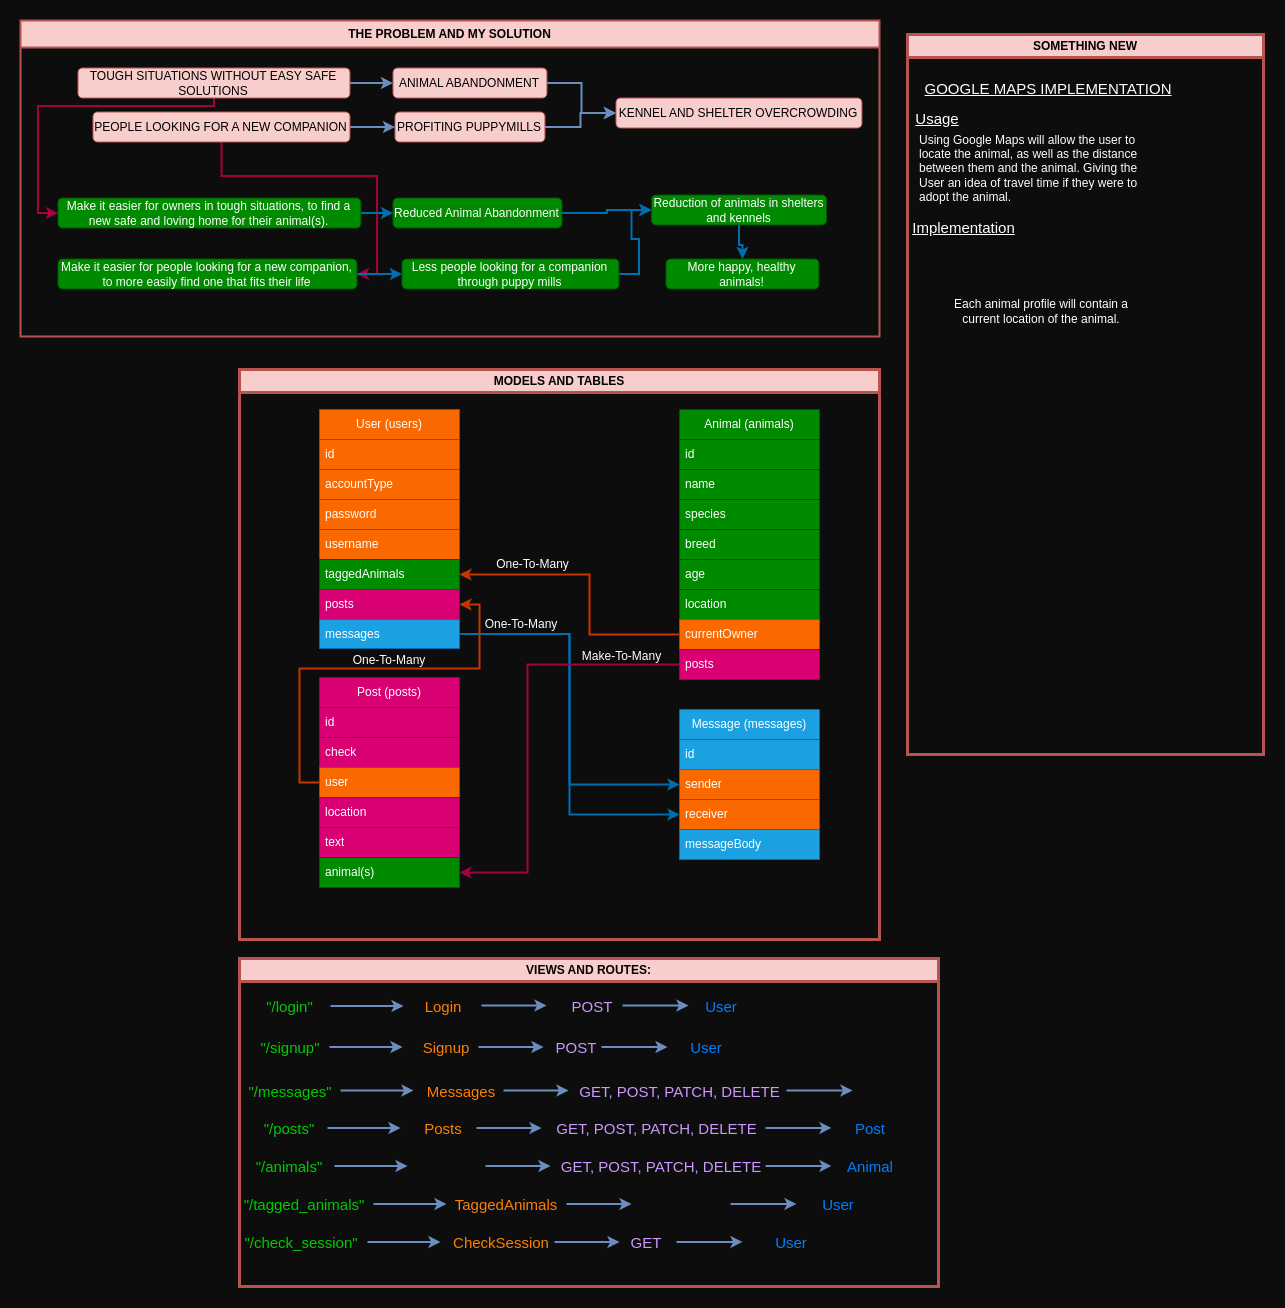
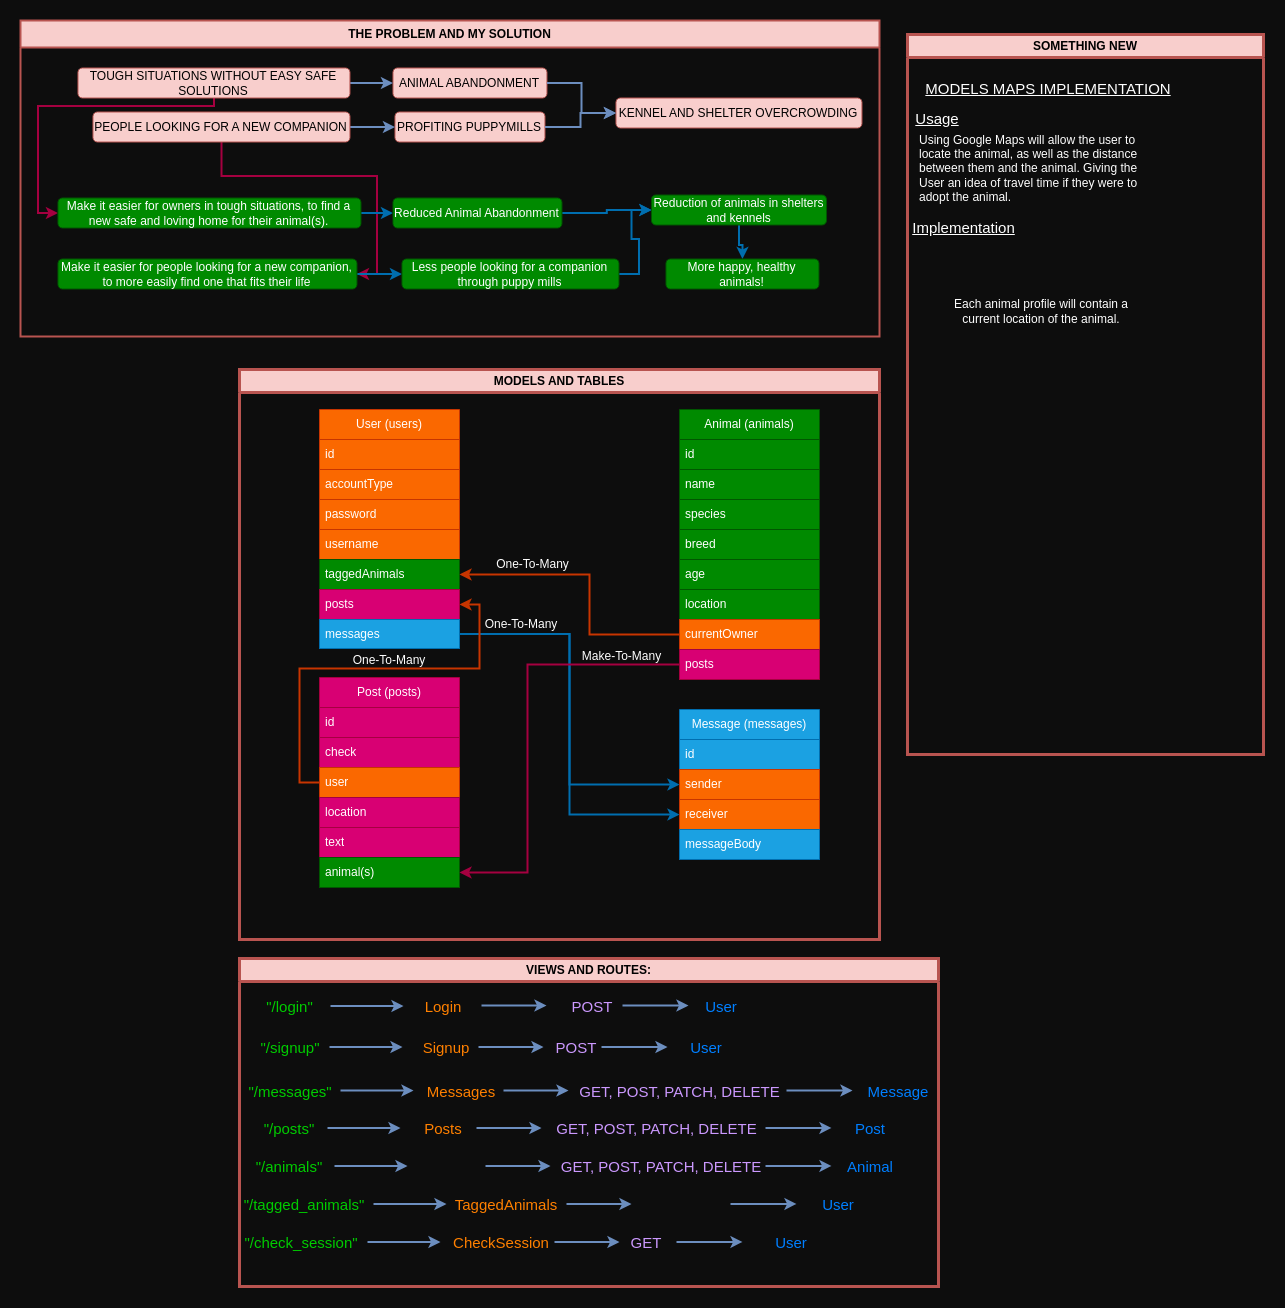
(1049, 89) -> (1049, 89)
none -> (899, 1091)
